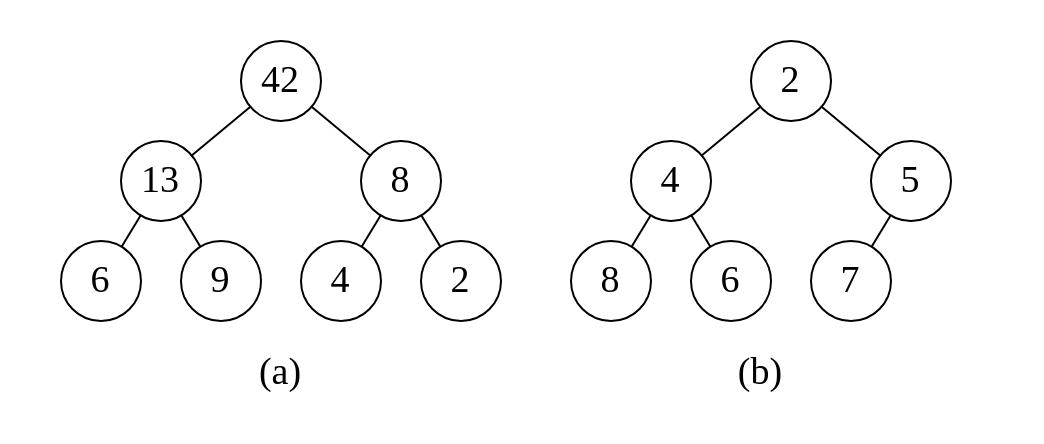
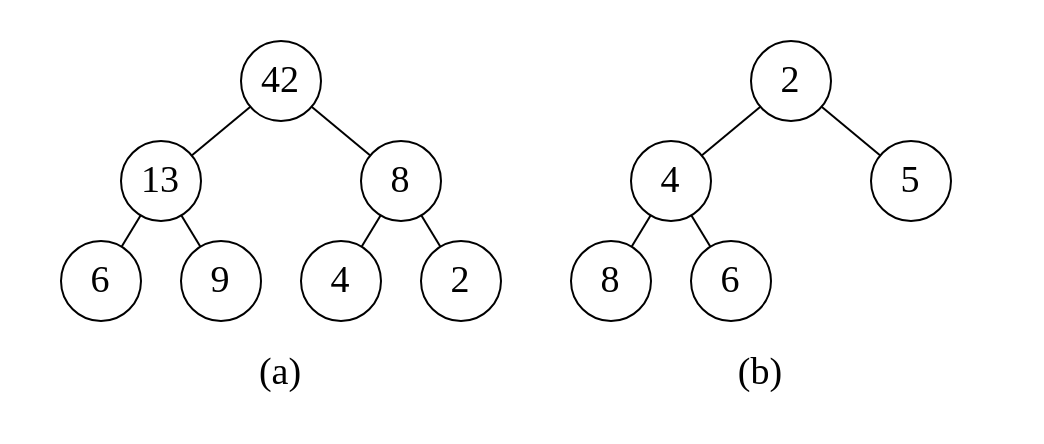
(881, 231) -> none
(851, 281) -> none
